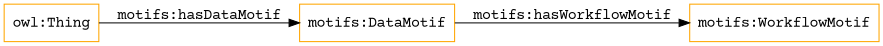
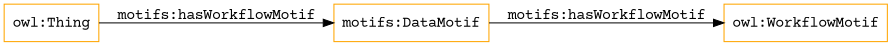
(199, 15) -> (216, 15)
(784, 23) -> (806, 23)
